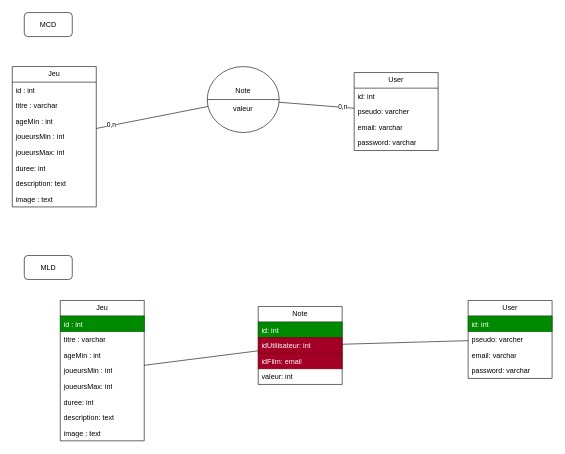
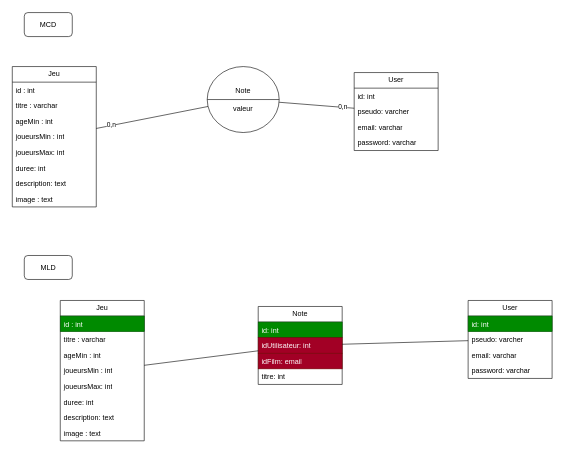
(280, 377) -> (278, 377)
